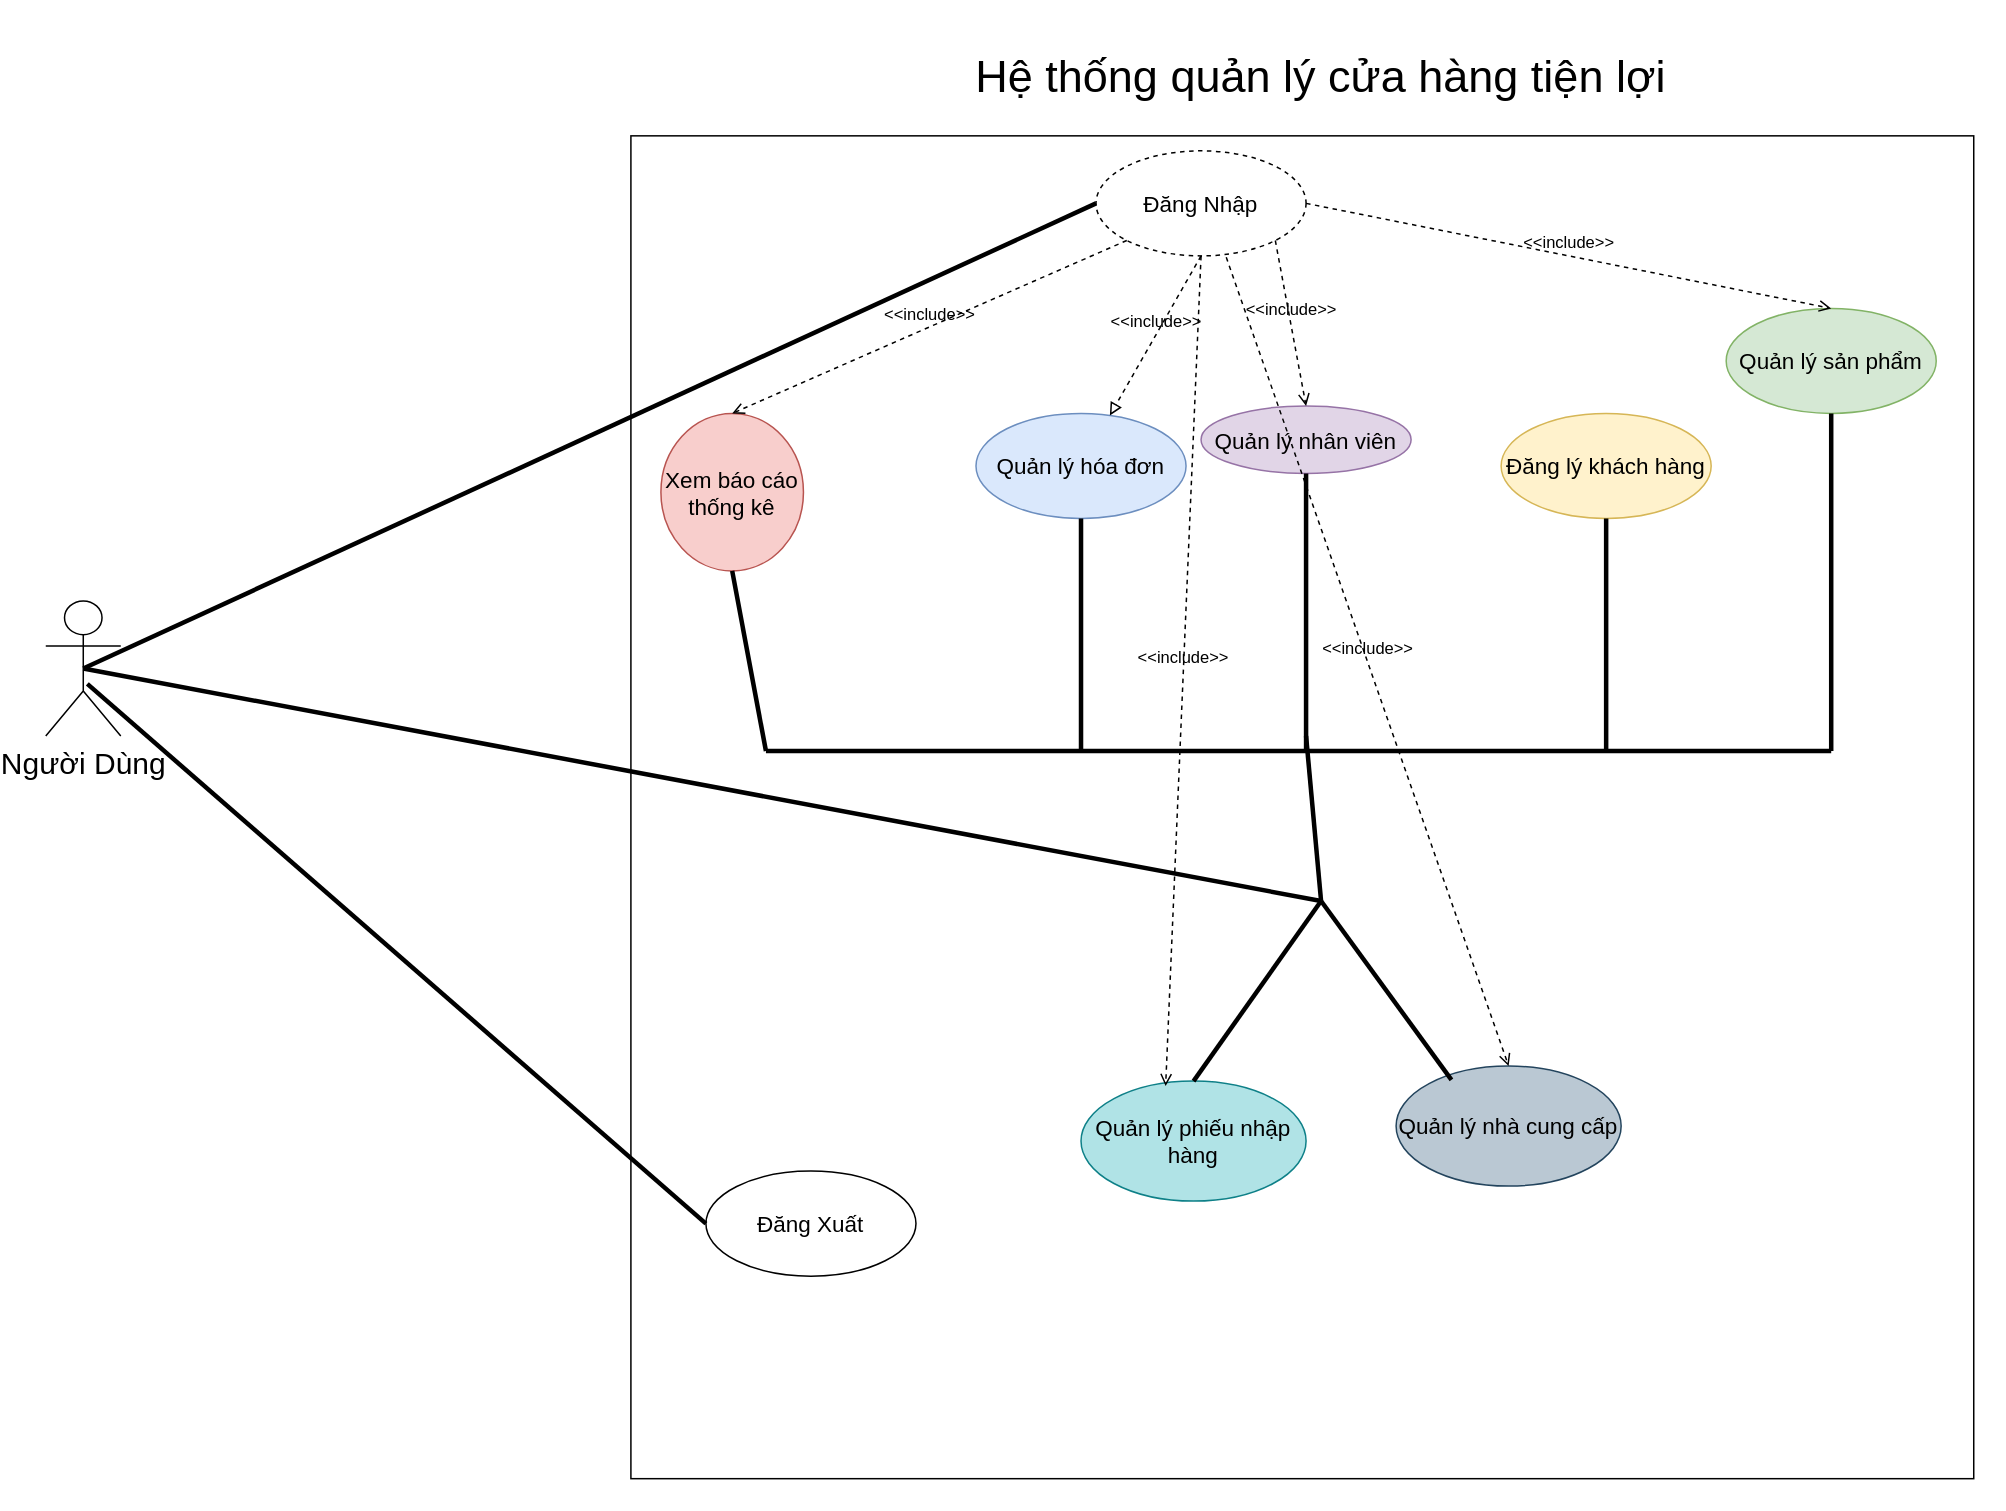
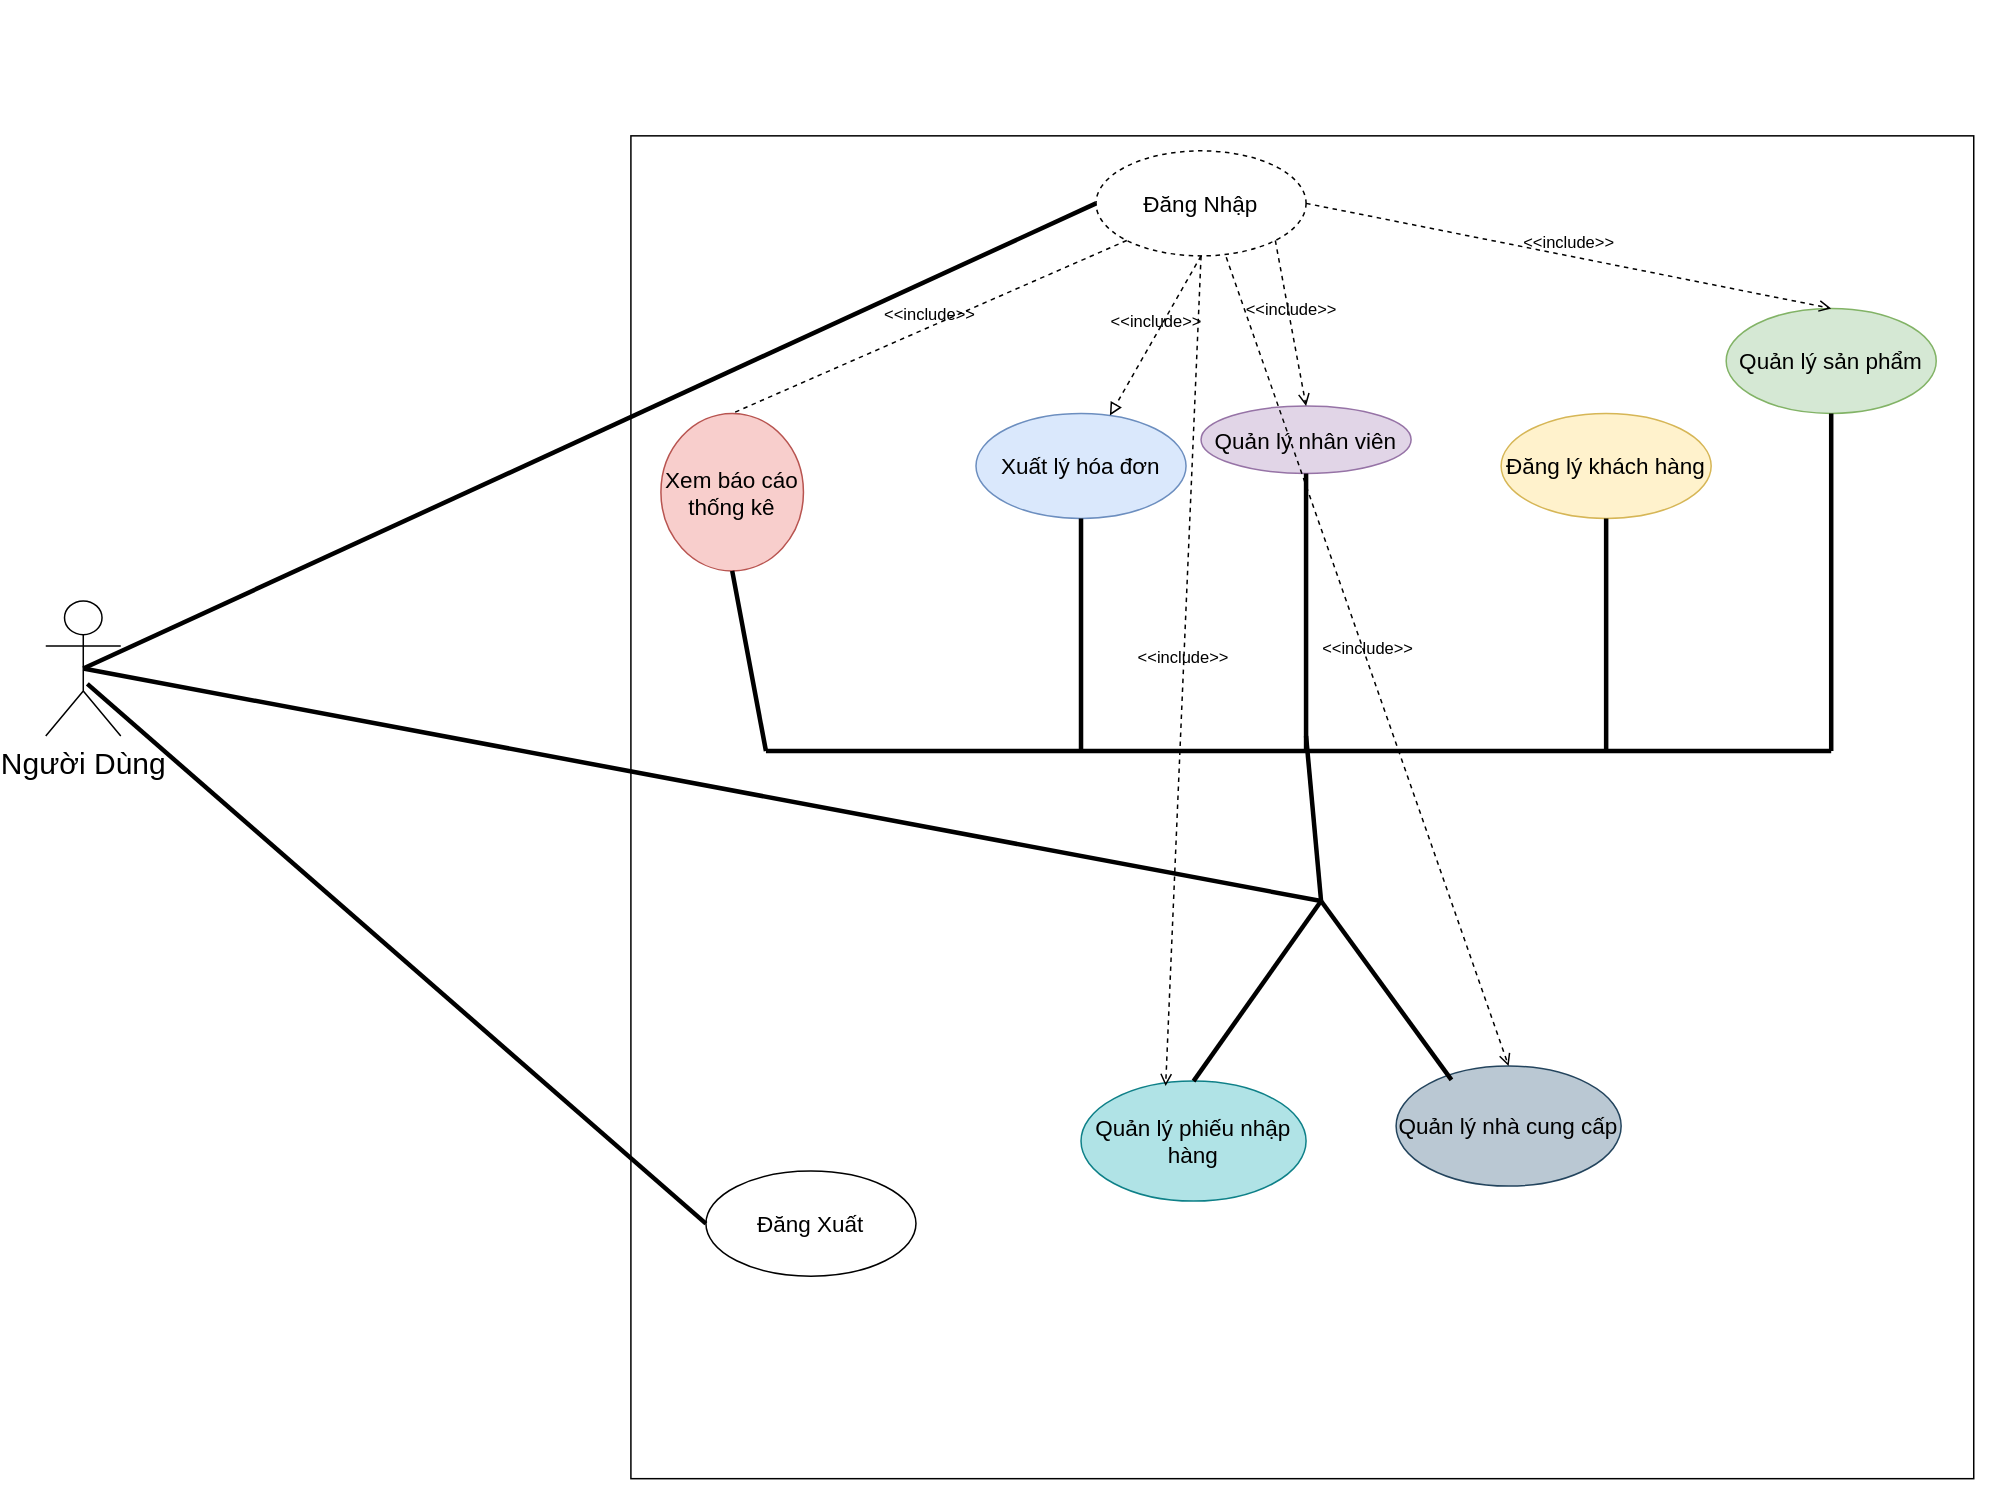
(1321, 76) -> none
(738, 411) -> (737, 411)
(1081, 466) -> (1081, 466)
